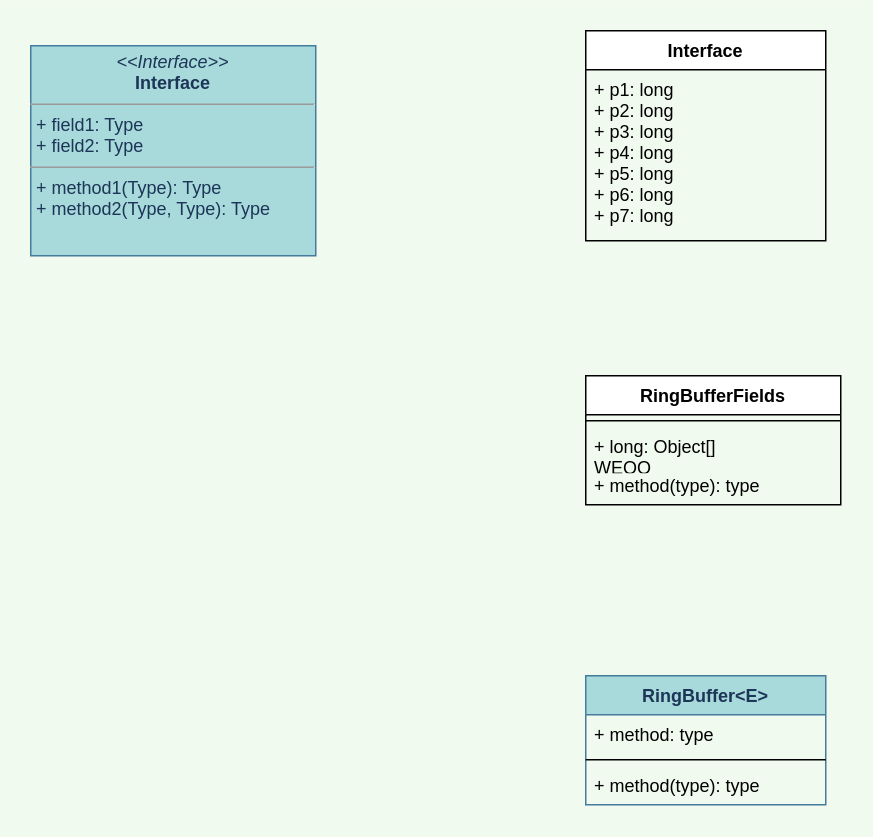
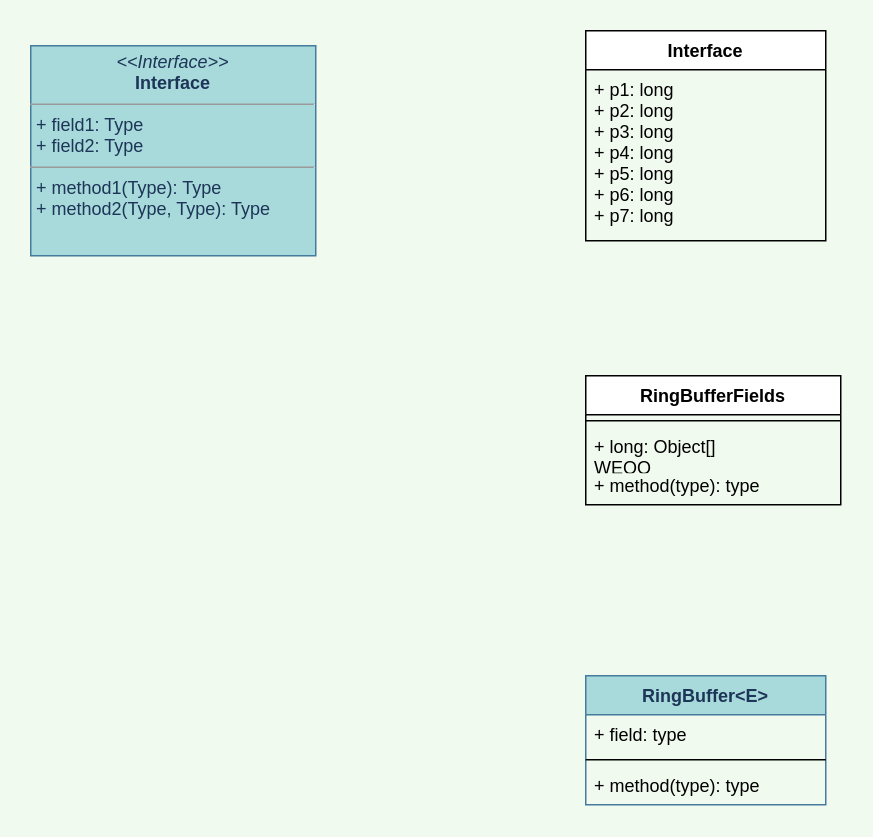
(658, 735) -> (648, 735)
